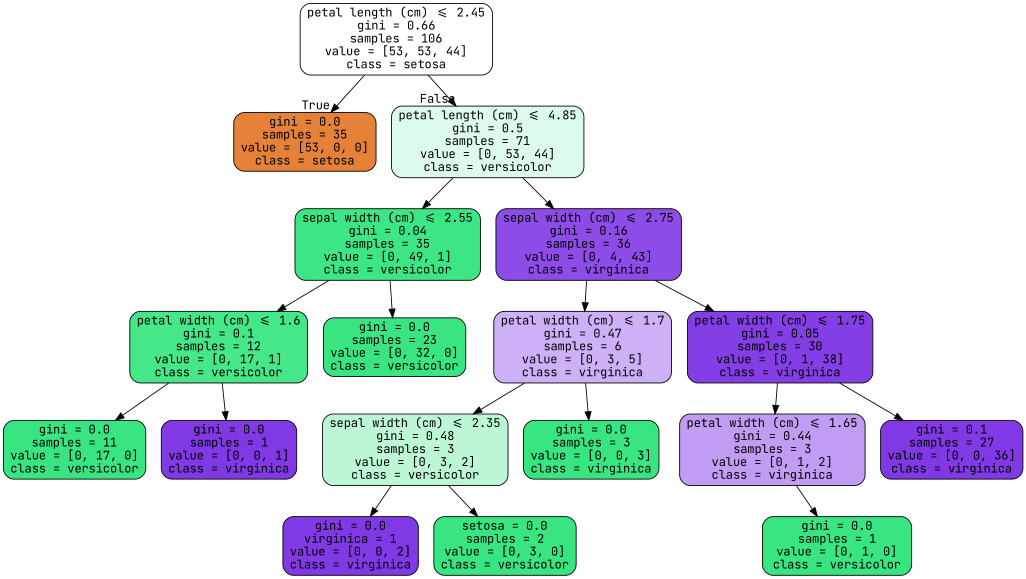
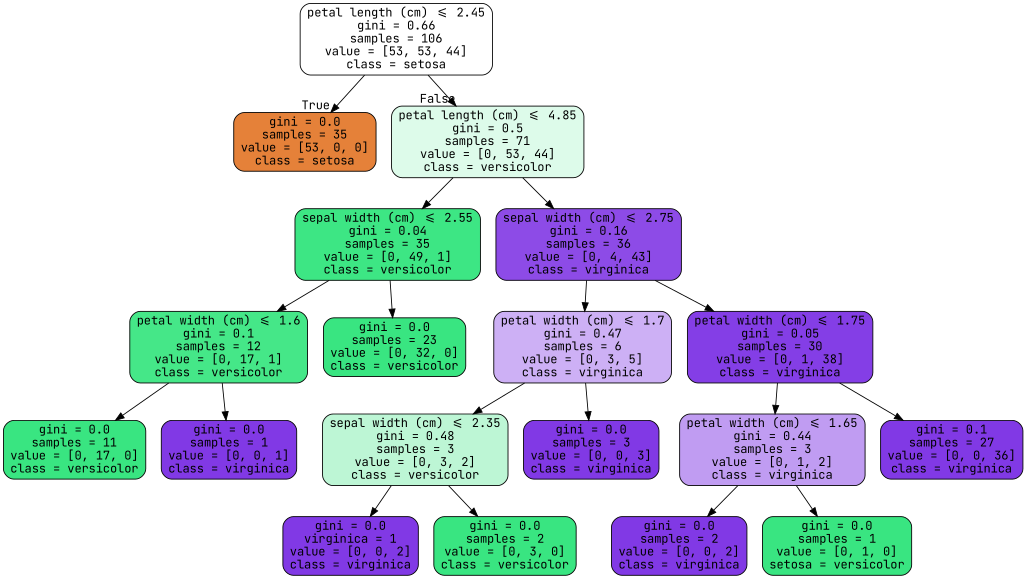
(591, 450) -> (591, 450)
(505, 546) -> (505, 546)
none -> (679, 546)
(837, 546) -> (837, 546)
